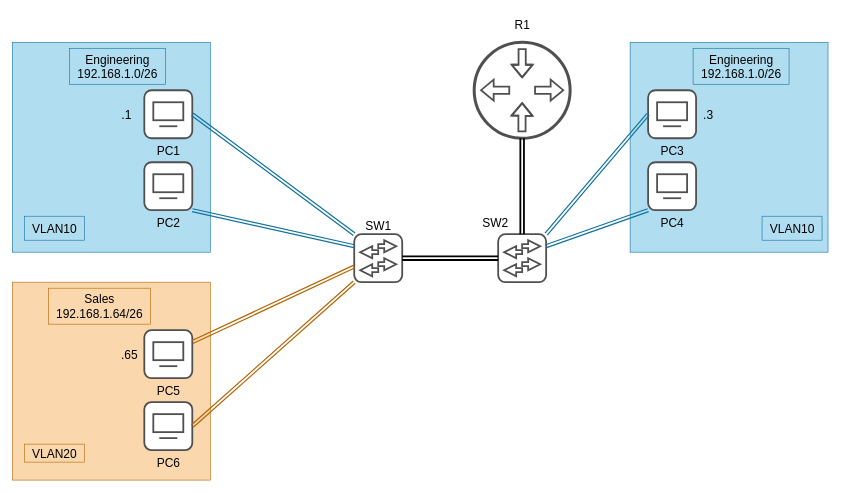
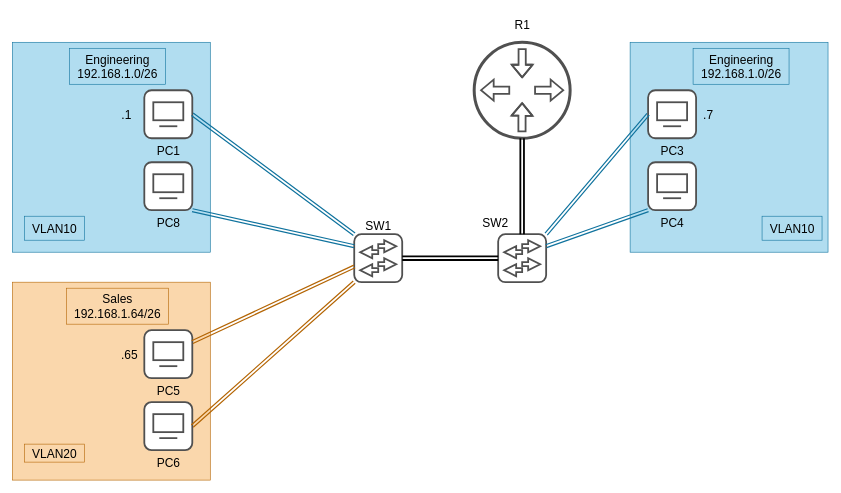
(709, 114) -> (709, 114)
(169, 222) -> (169, 222)
(99, 306) -> (117, 306)
